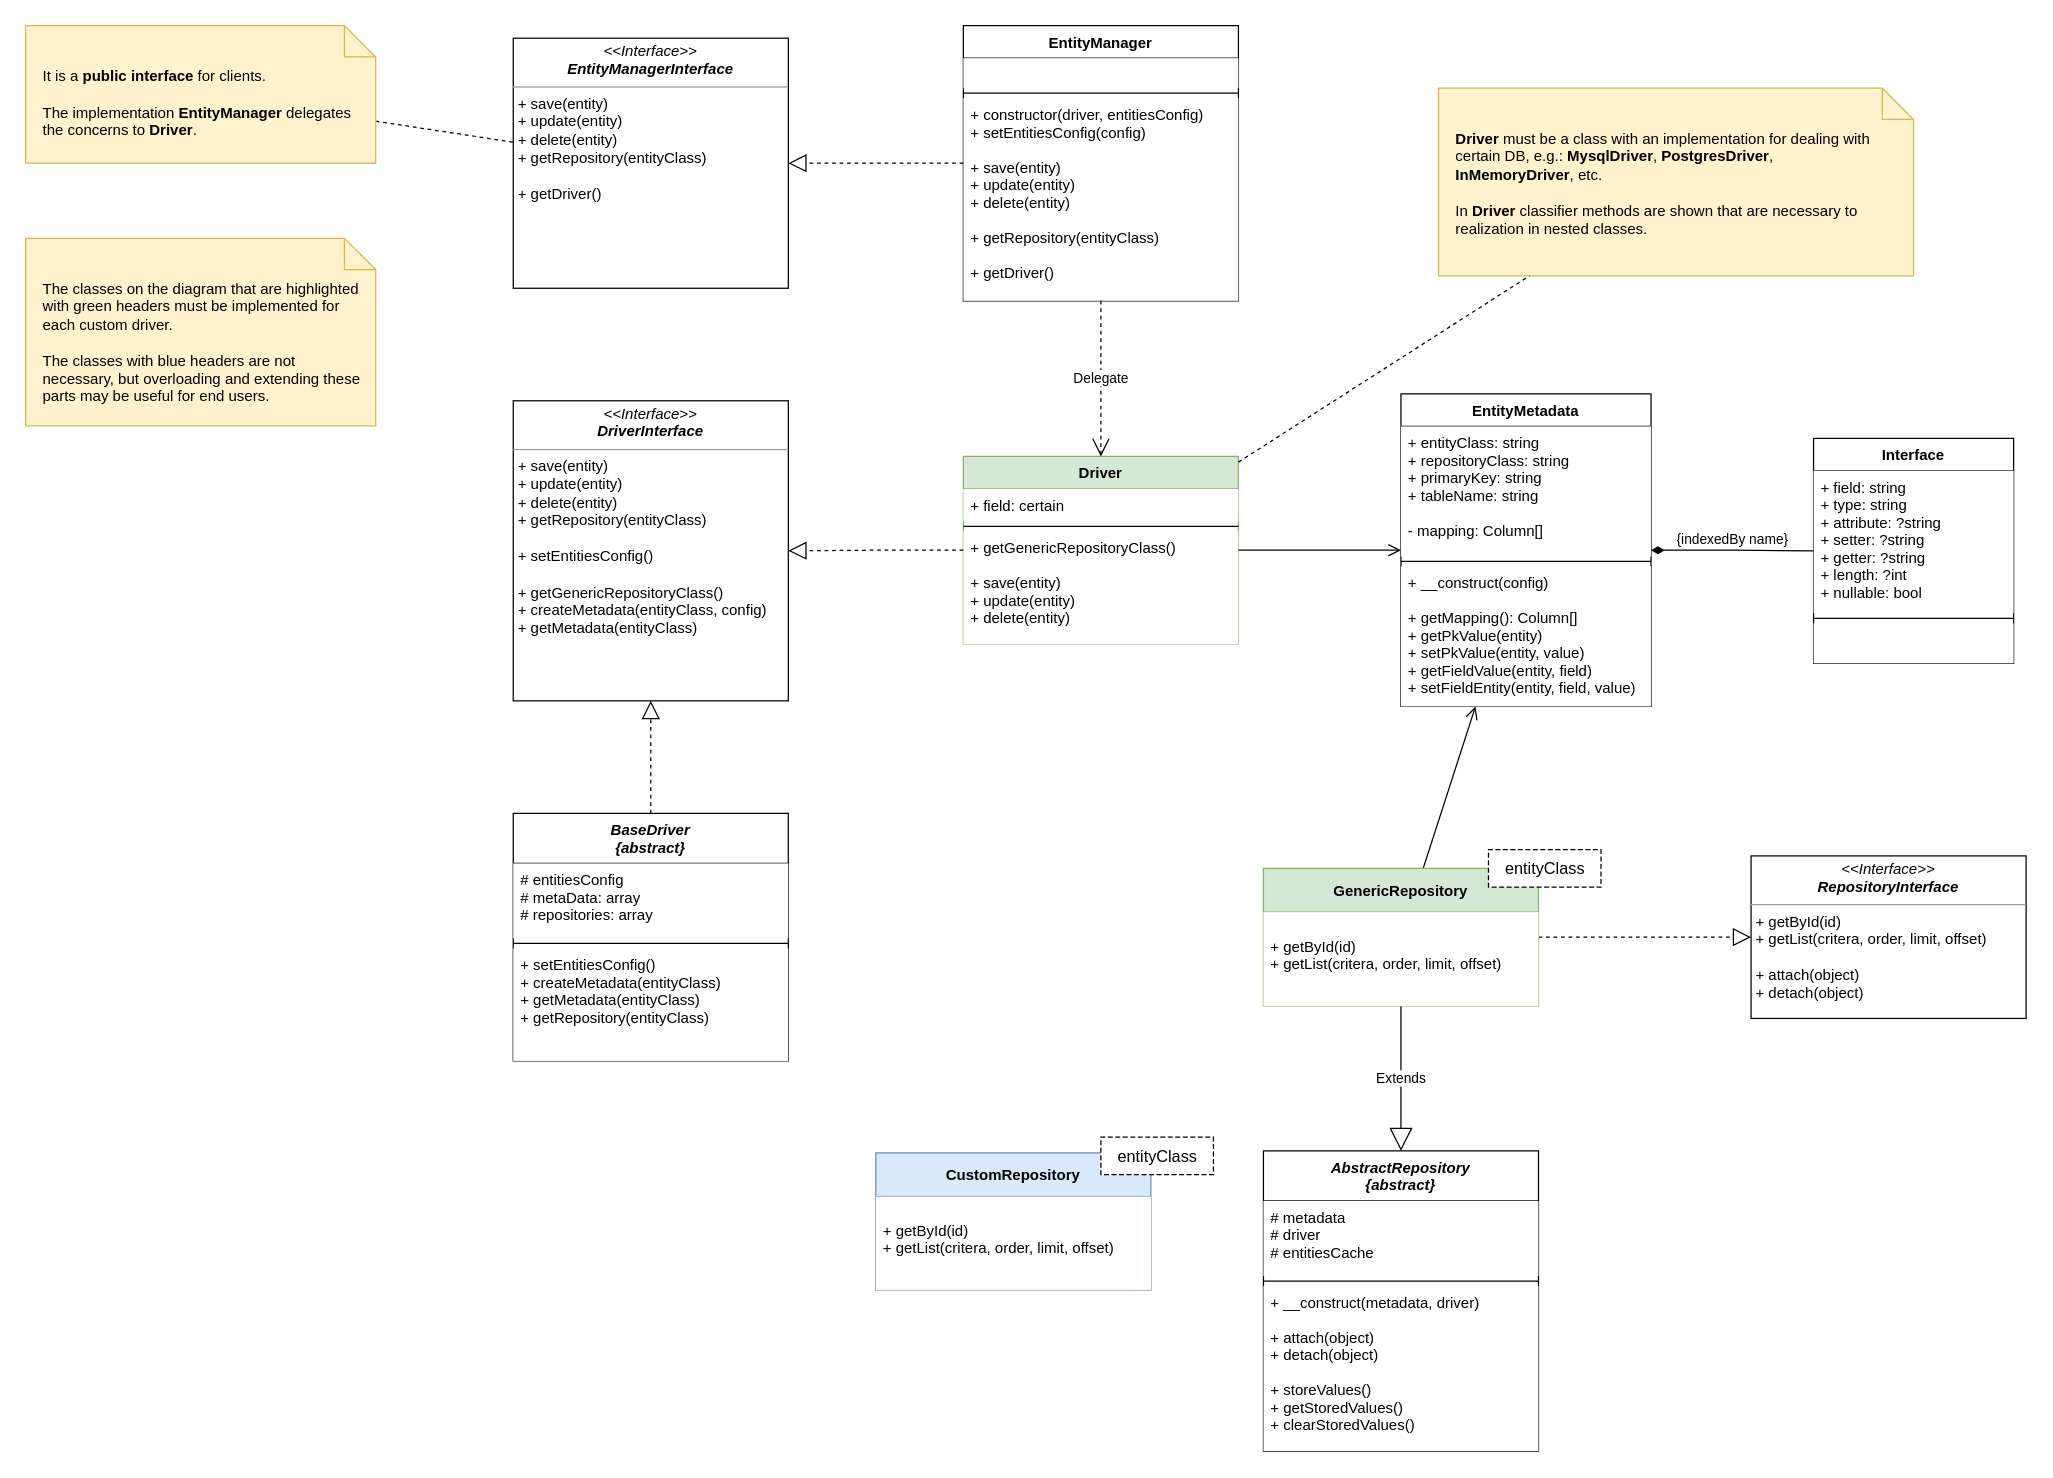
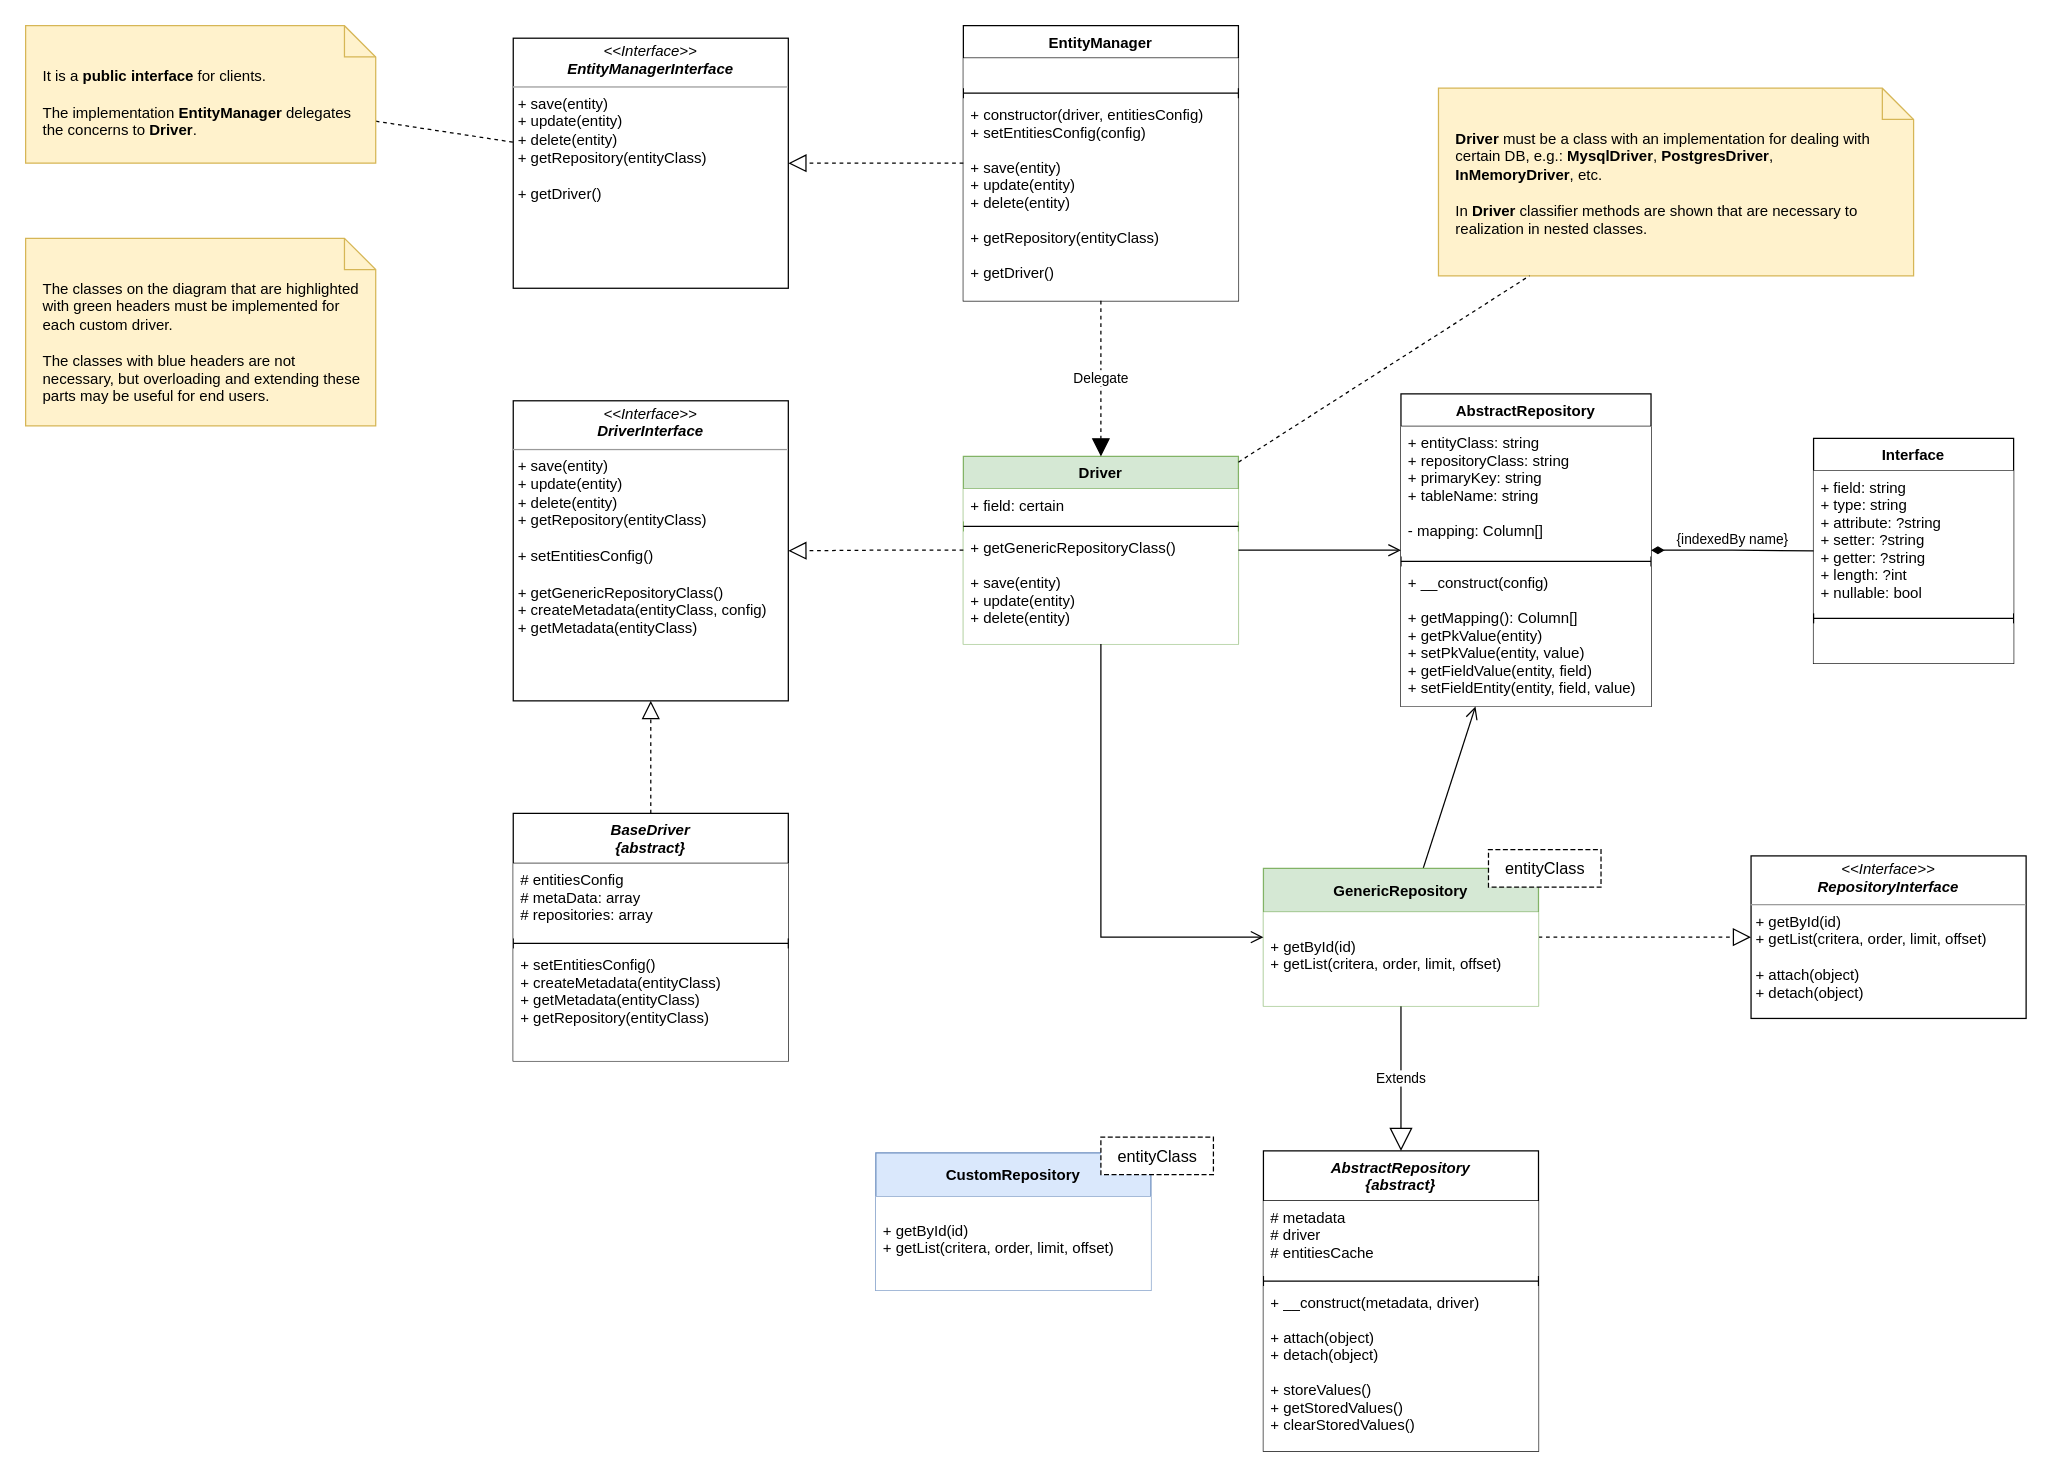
(1525, 411) -> (1525, 411)
(1101, 444) -> (1101, 437)
none -> (1101, 871)
